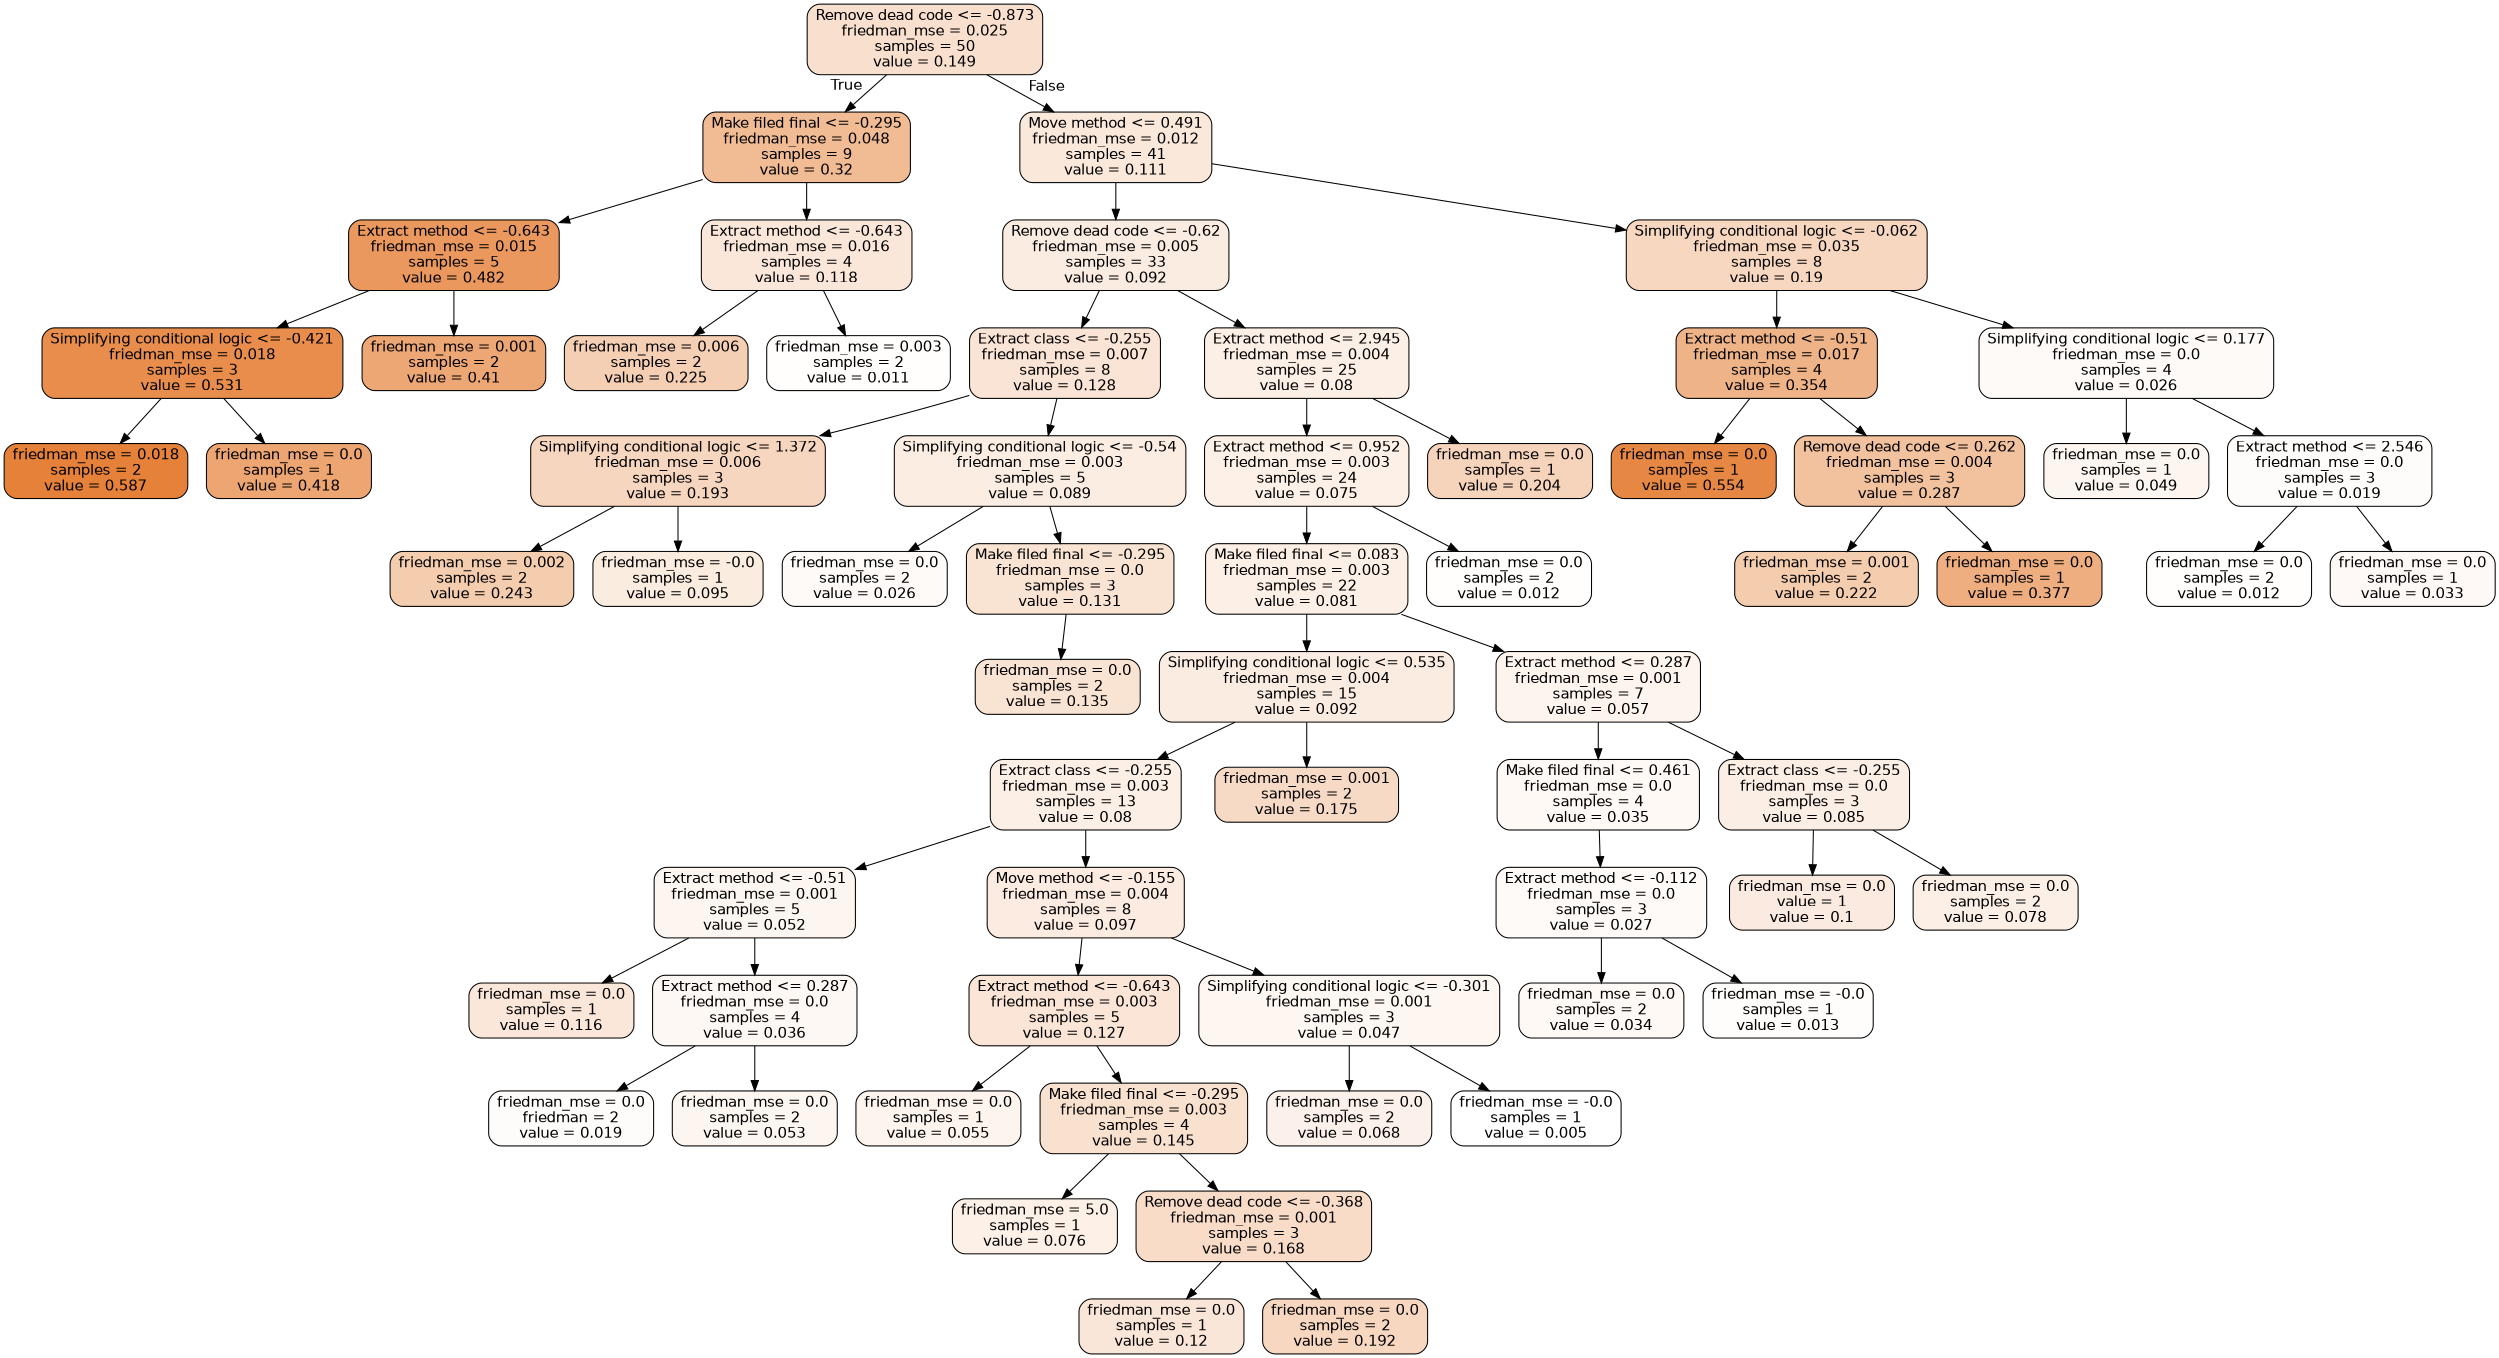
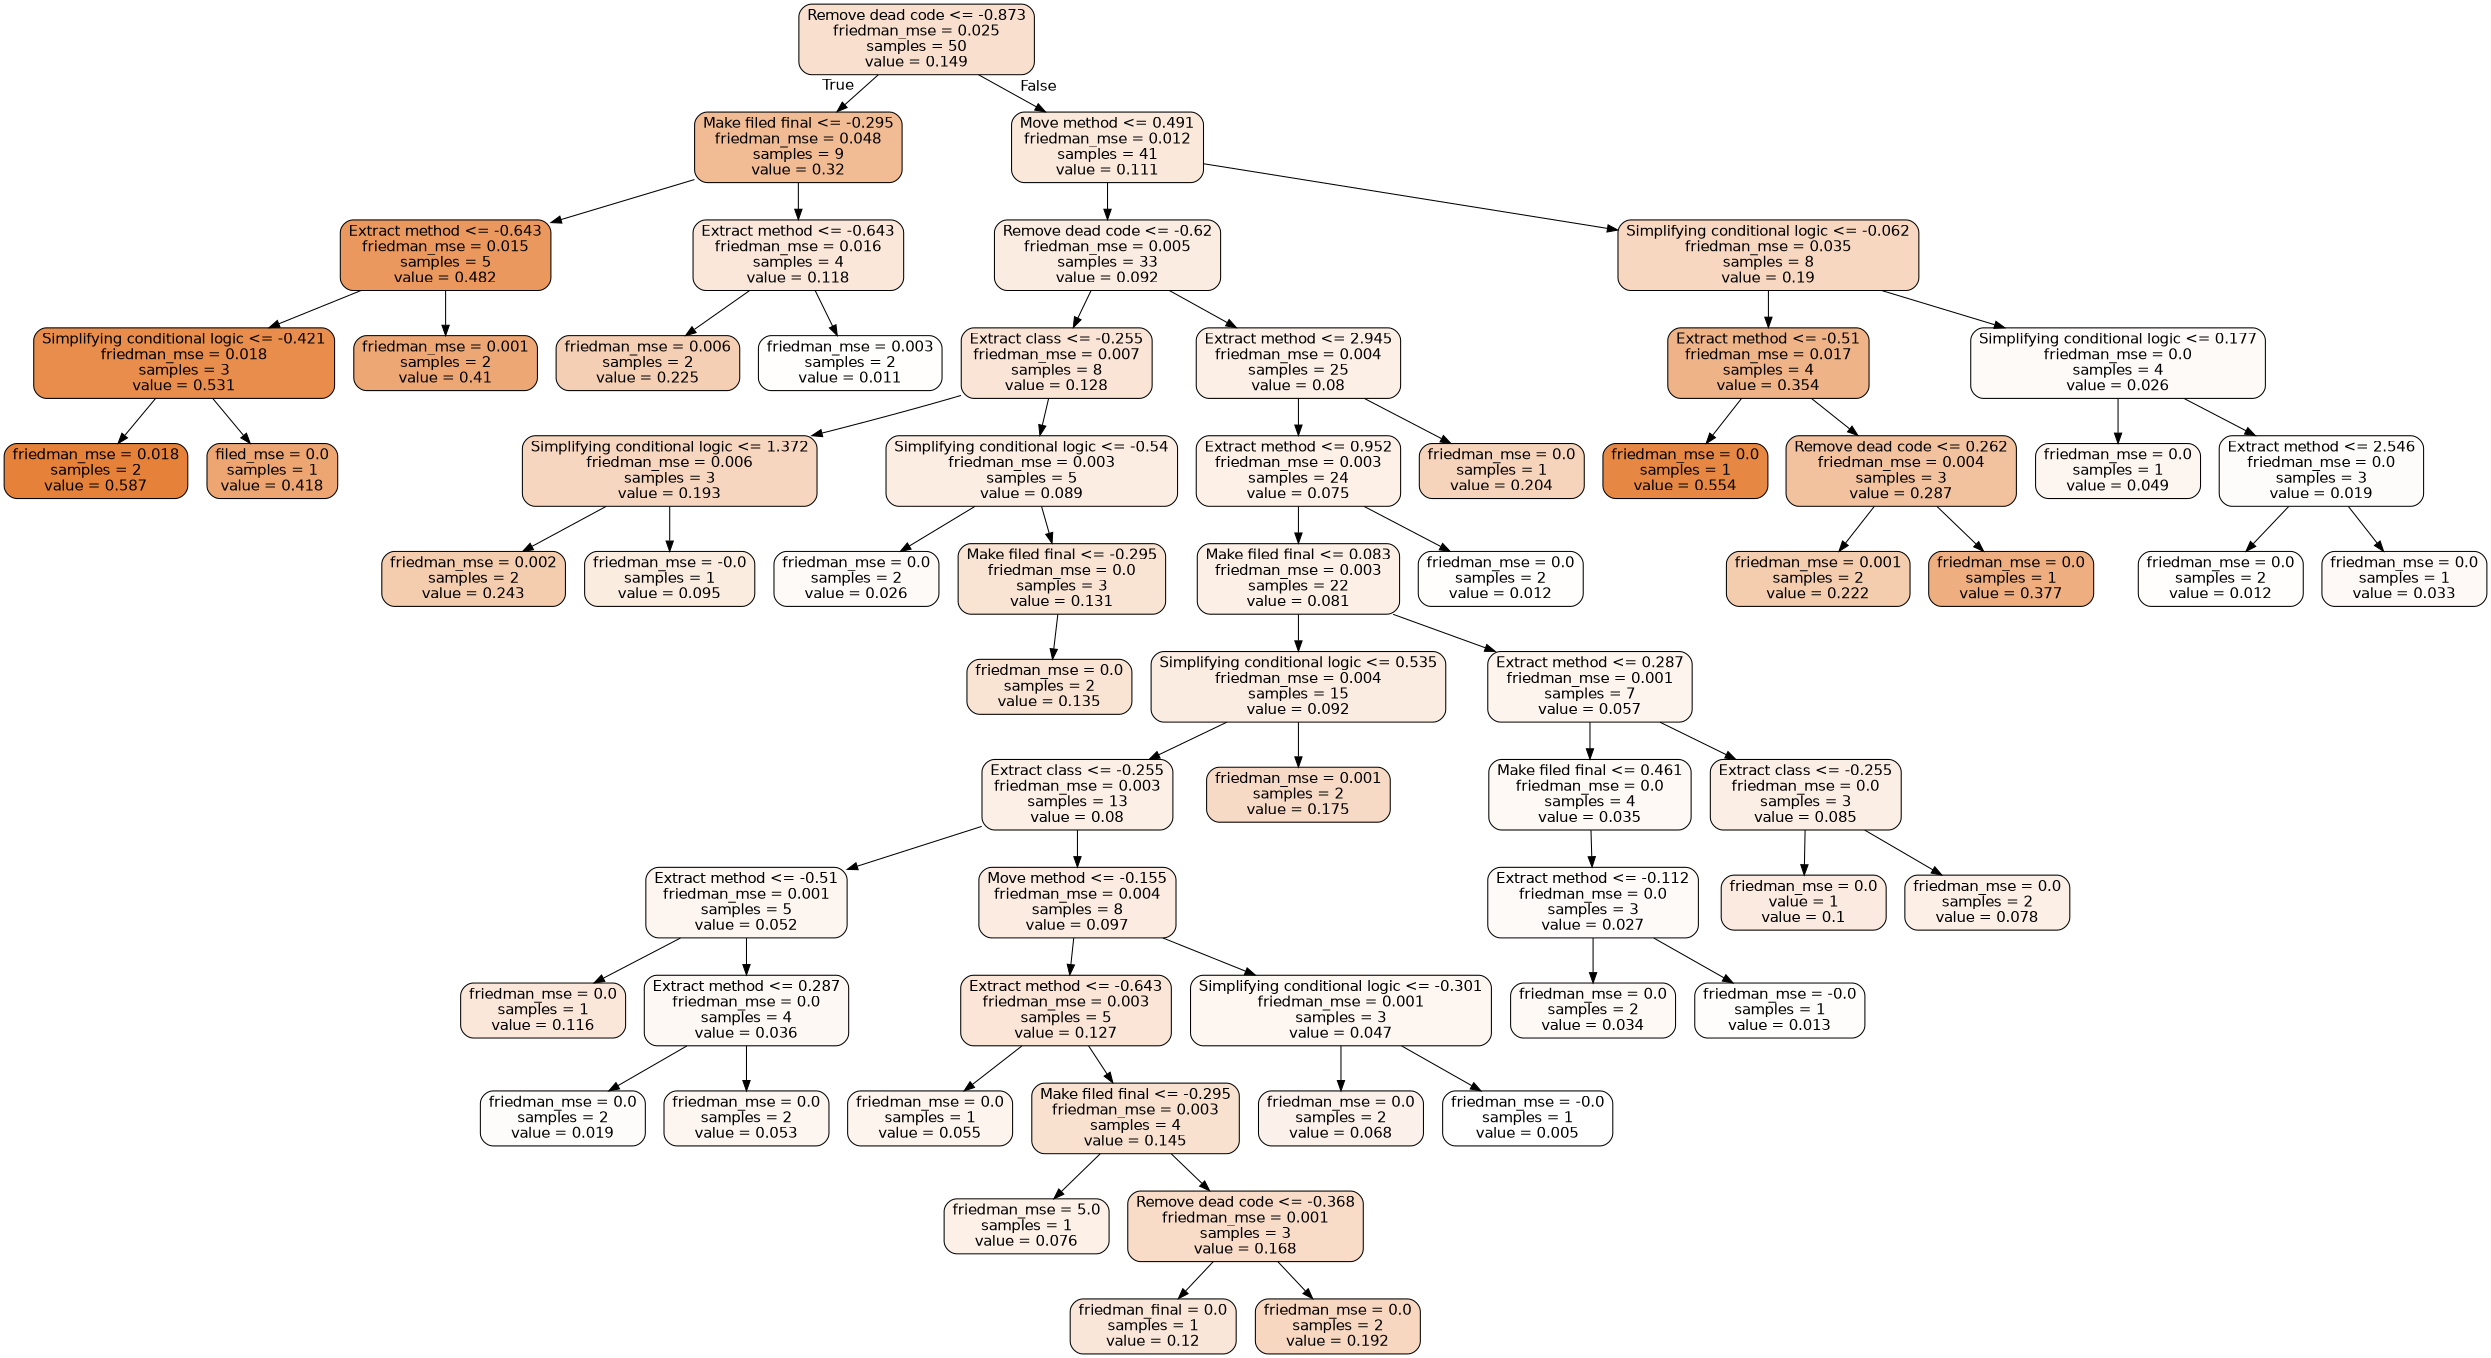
(289, 471) -> (272, 471)
(571, 1118) -> (563, 1118)
(1161, 1326) -> (1153, 1326)
